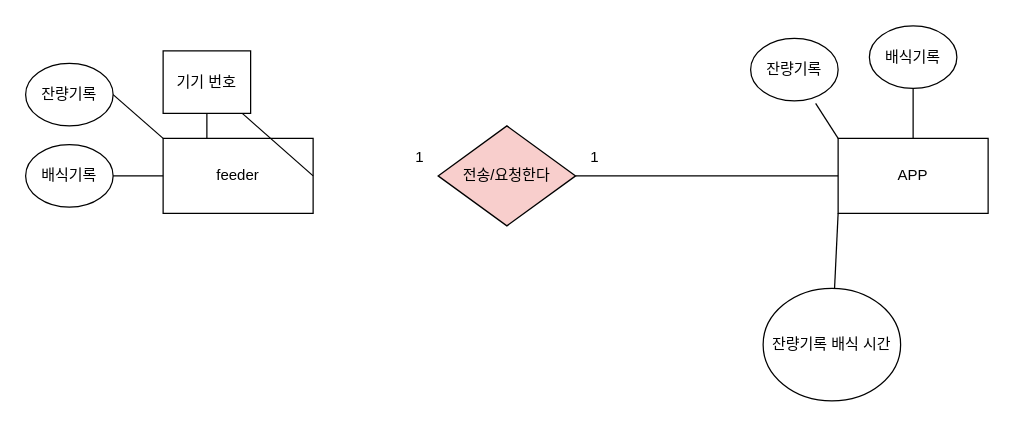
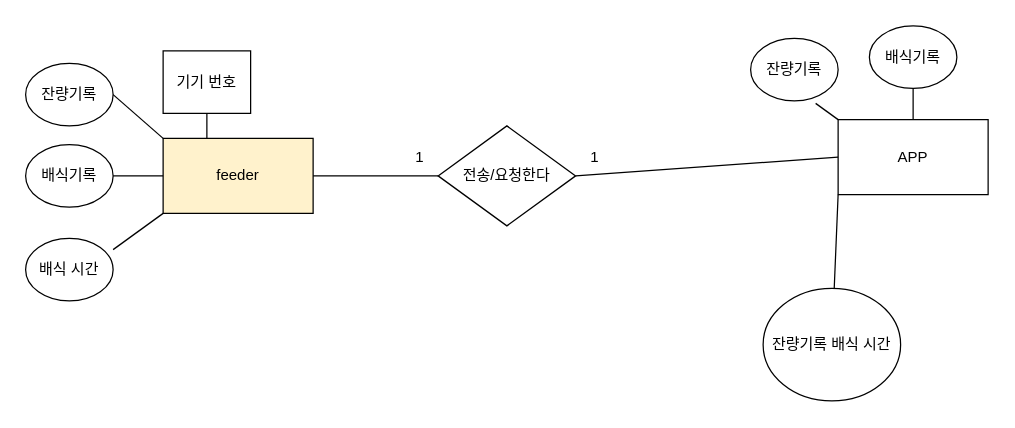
(278, 144) -> (375, 176)
(238, 176) -> (238, 176)
(507, 176) -> (507, 176)
(913, 176) -> (913, 157)
none -> (139, 231)
none -> (69, 269)
